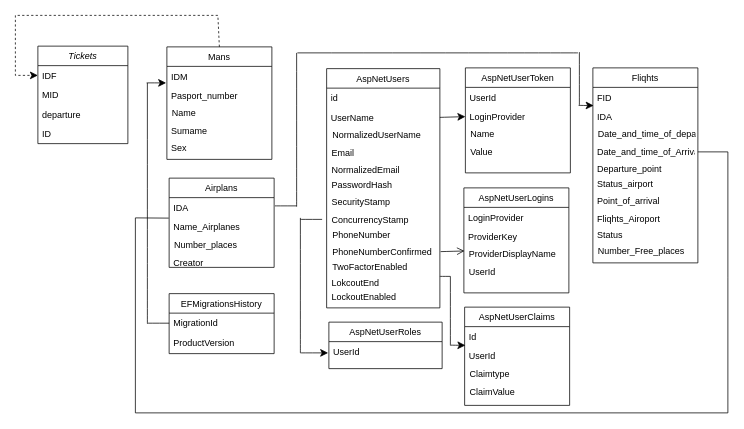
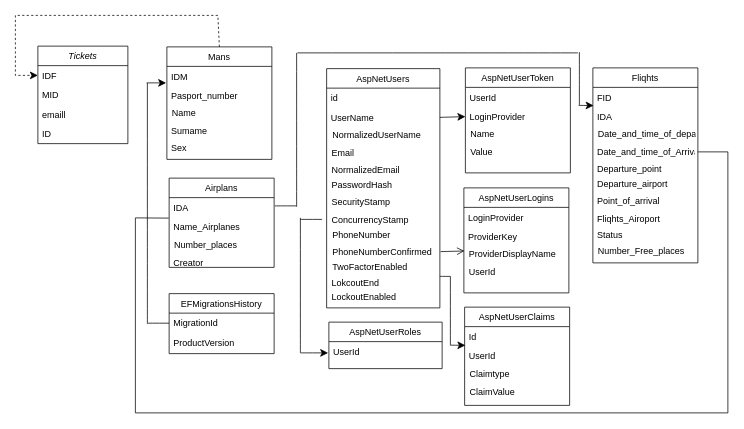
(65, 115) -> (54, 115)
(631, 184) -> (639, 184)
